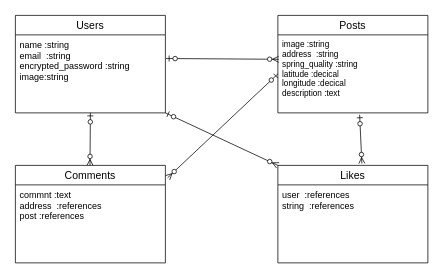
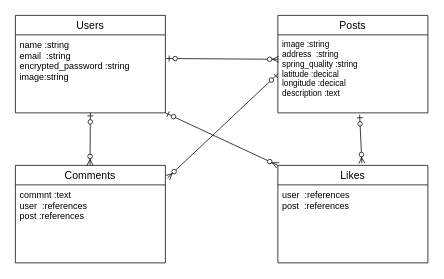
(47, 195) -> (47, 195)
(323, 195) -> (323, 195)
